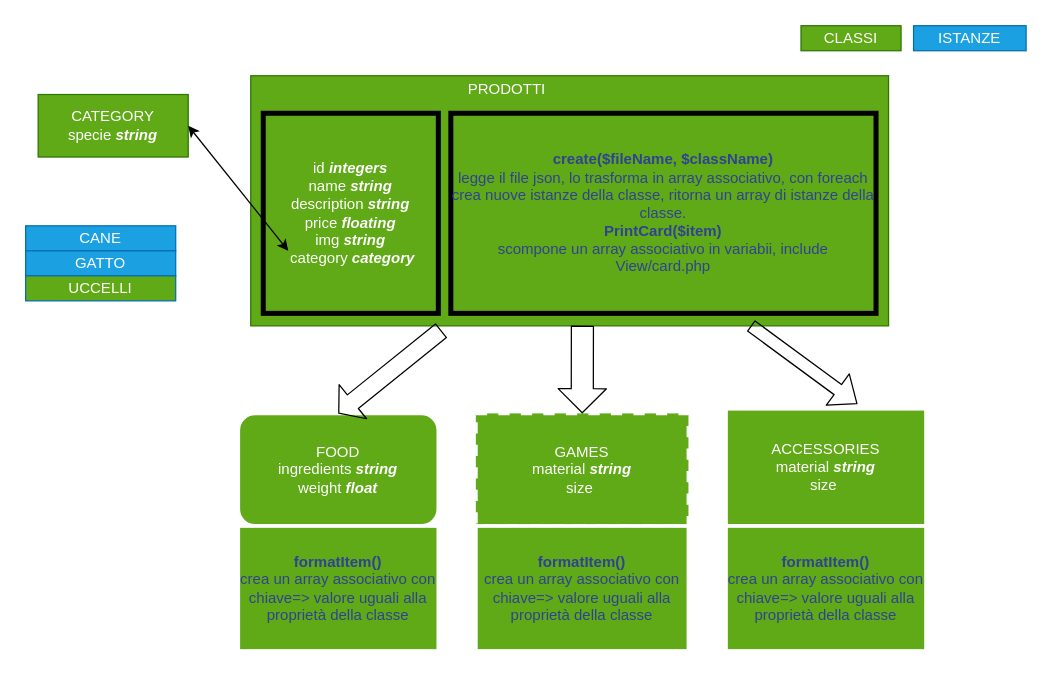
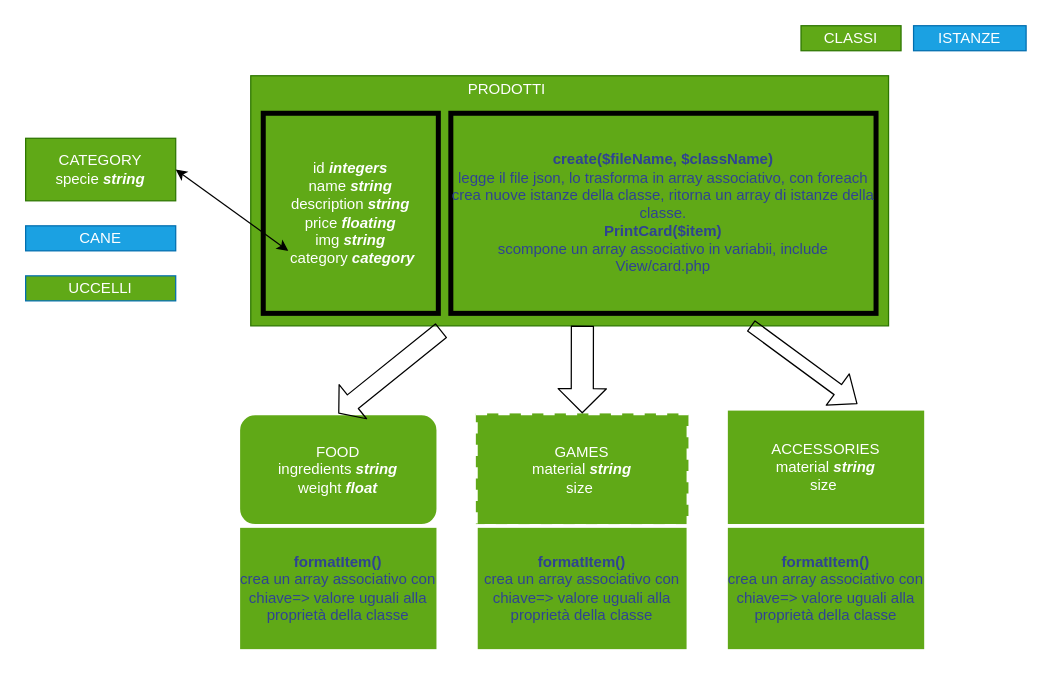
(113, 126) -> (101, 169)
(101, 263) -> none
